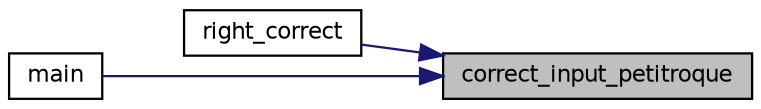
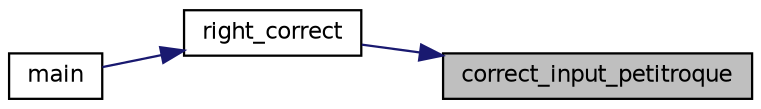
(261, 76) -> (132, 61)
